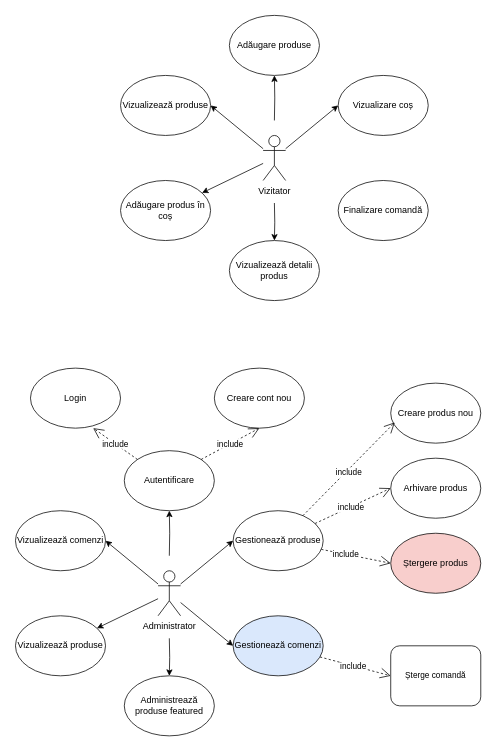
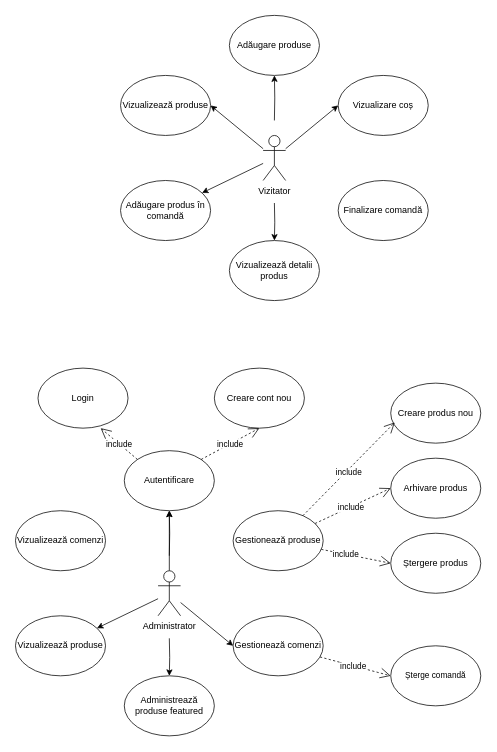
(165, 210) -> (165, 210)
(75, 398) -> (83, 398)
(133, 563) -> none
(205, 563) -> (169, 563)
(435, 563) -> (435, 563)
(278, 645) -> (278, 645)
(435, 675) -> (435, 675)
